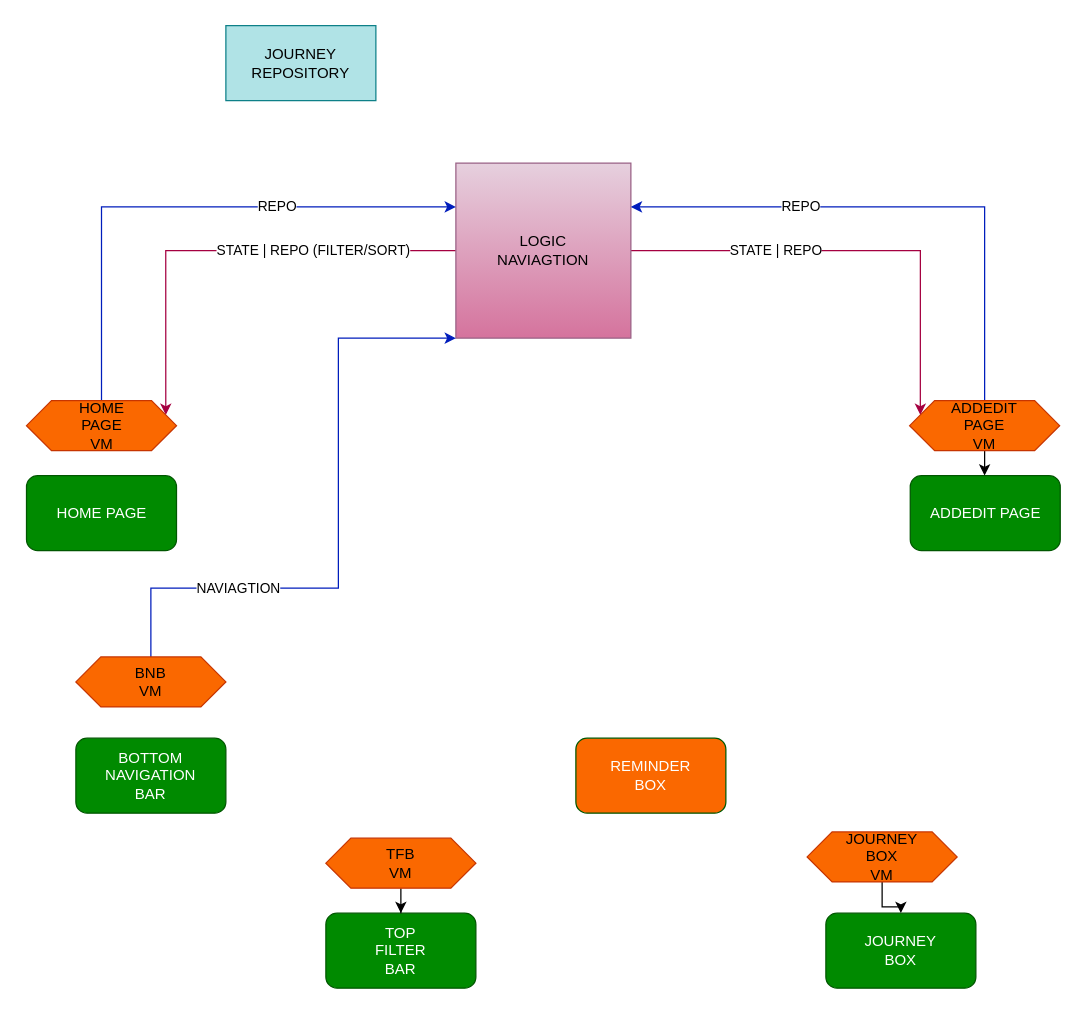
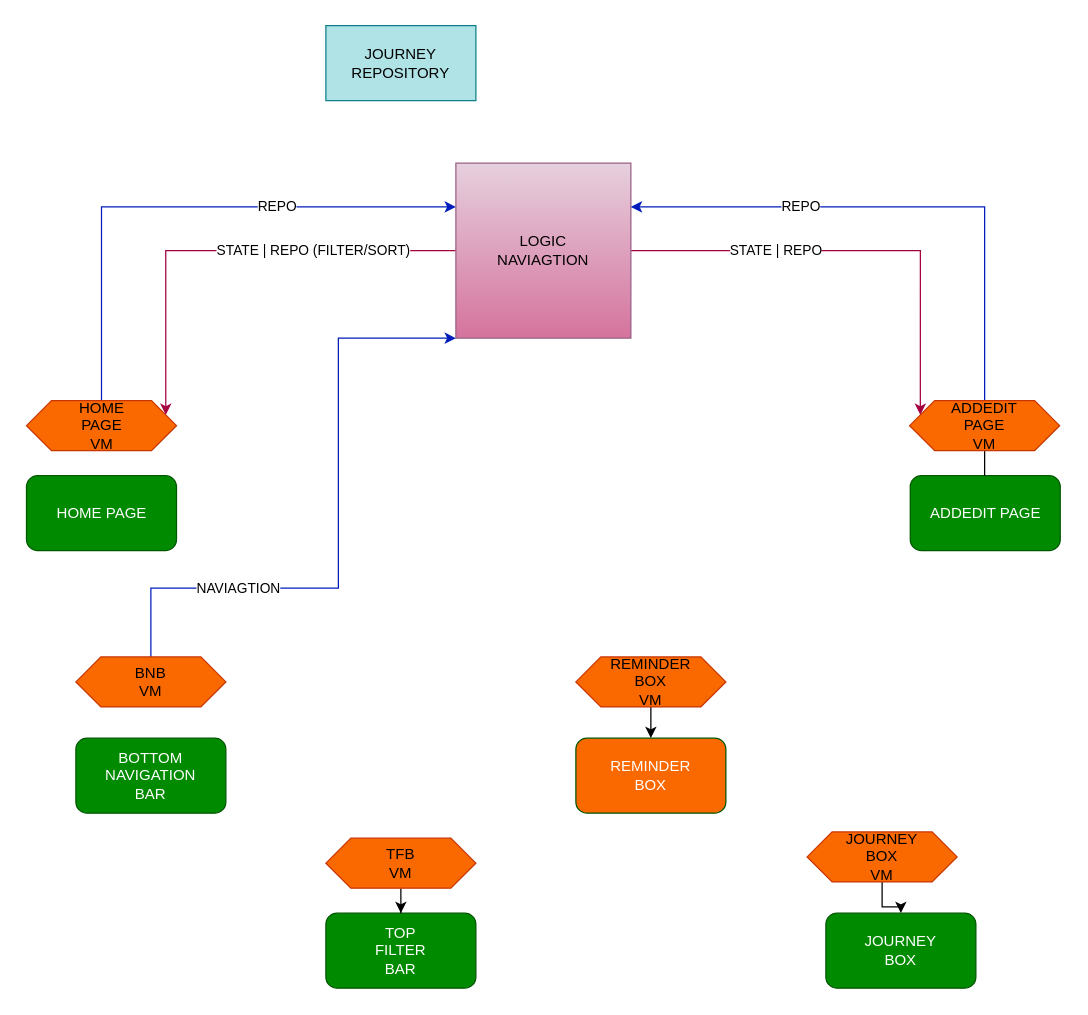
(301, 63) -> (401, 63)
(984, 466) -> (984, 469)
none -> (651, 682)
none -> (651, 727)
